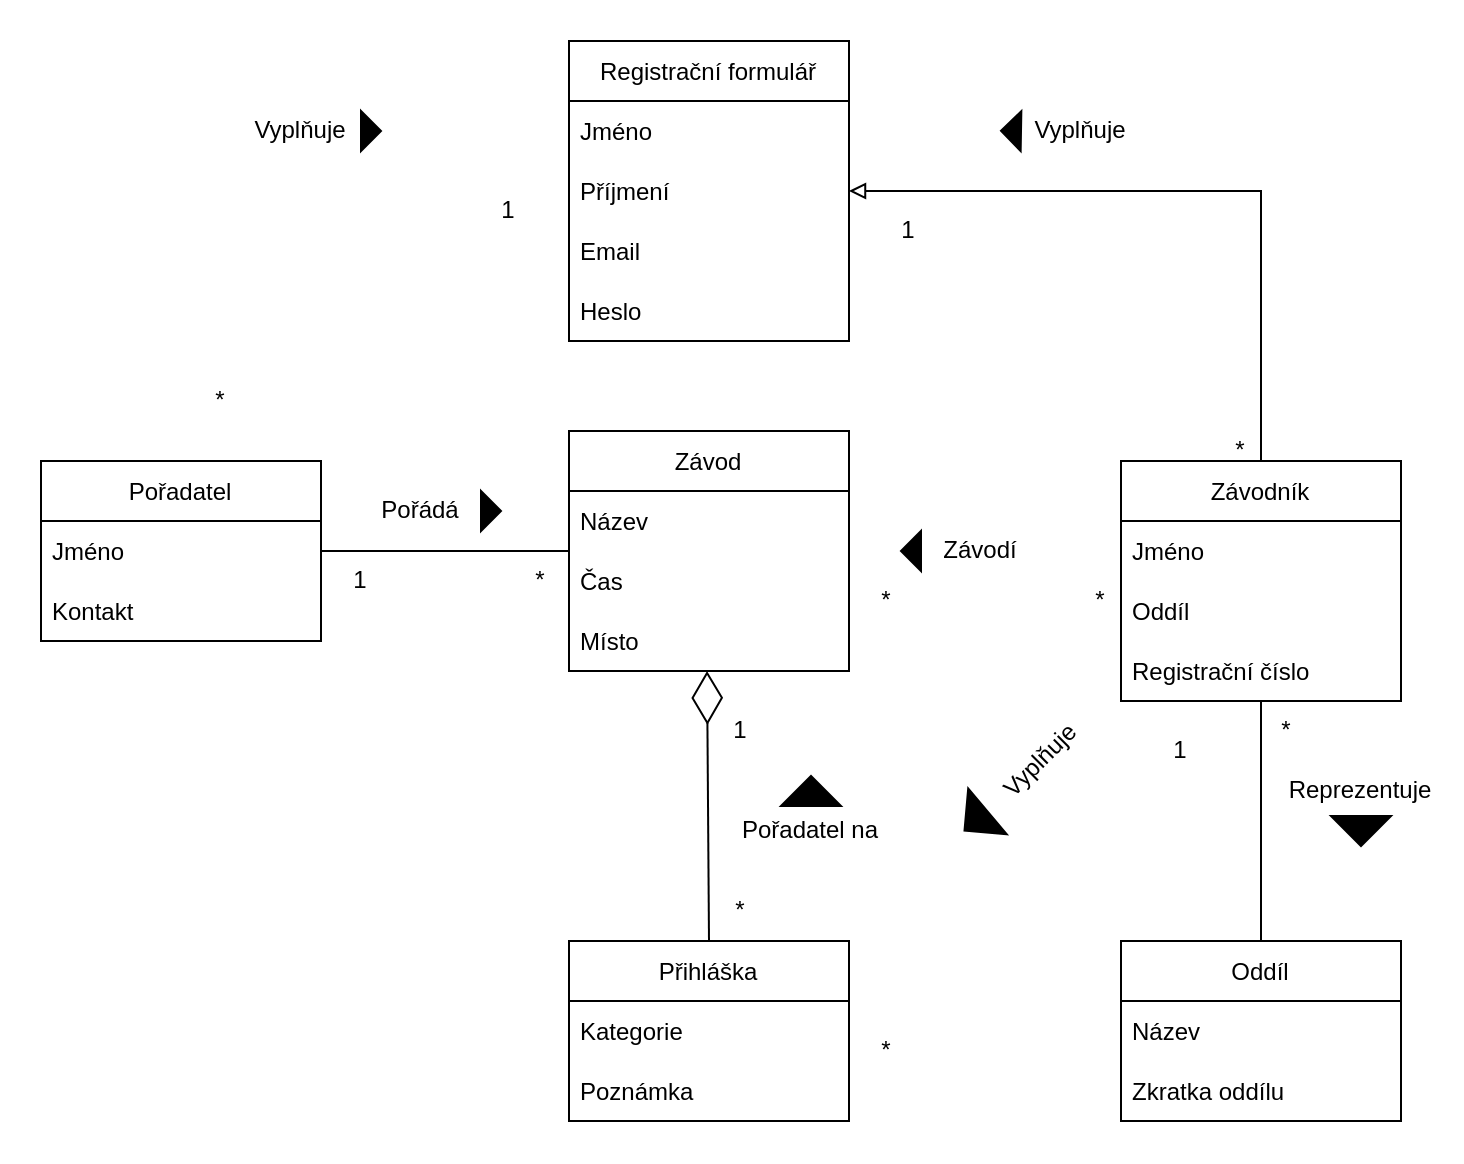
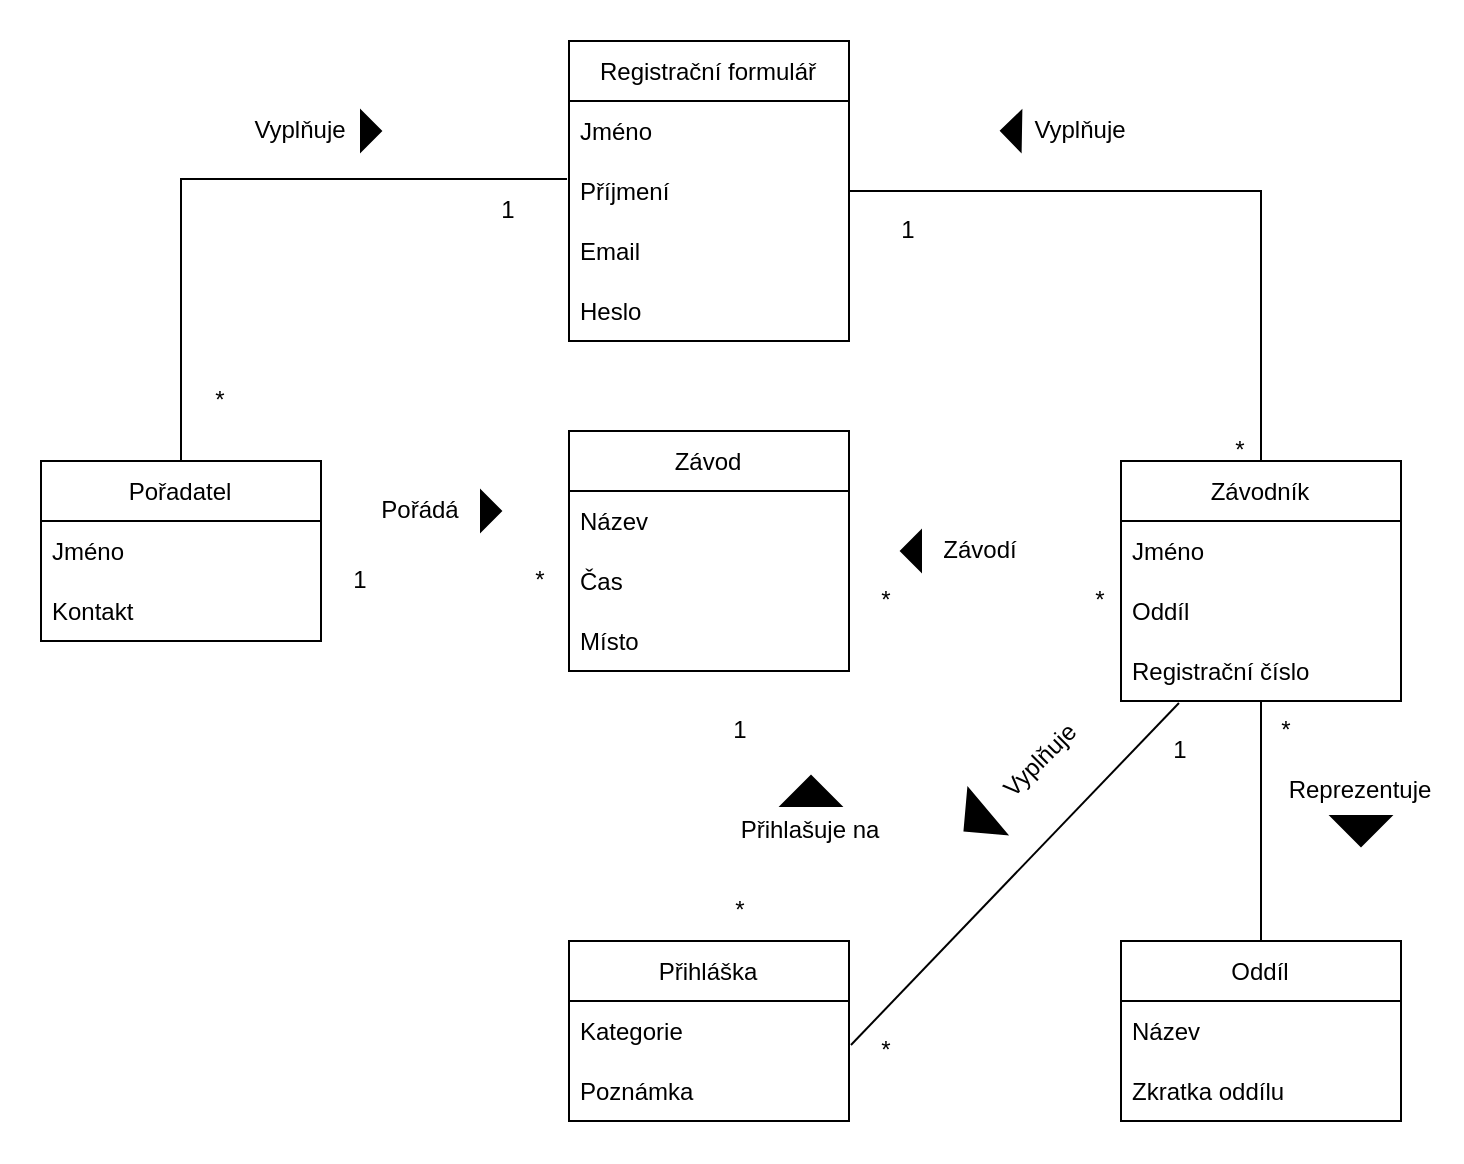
none -> (233, 179)
(866, 191) -> (859, 191)
(445, 551) -> none
(811, 831) -> (811, 831)
(708, 832) -> none
none -> (1014, 875)
